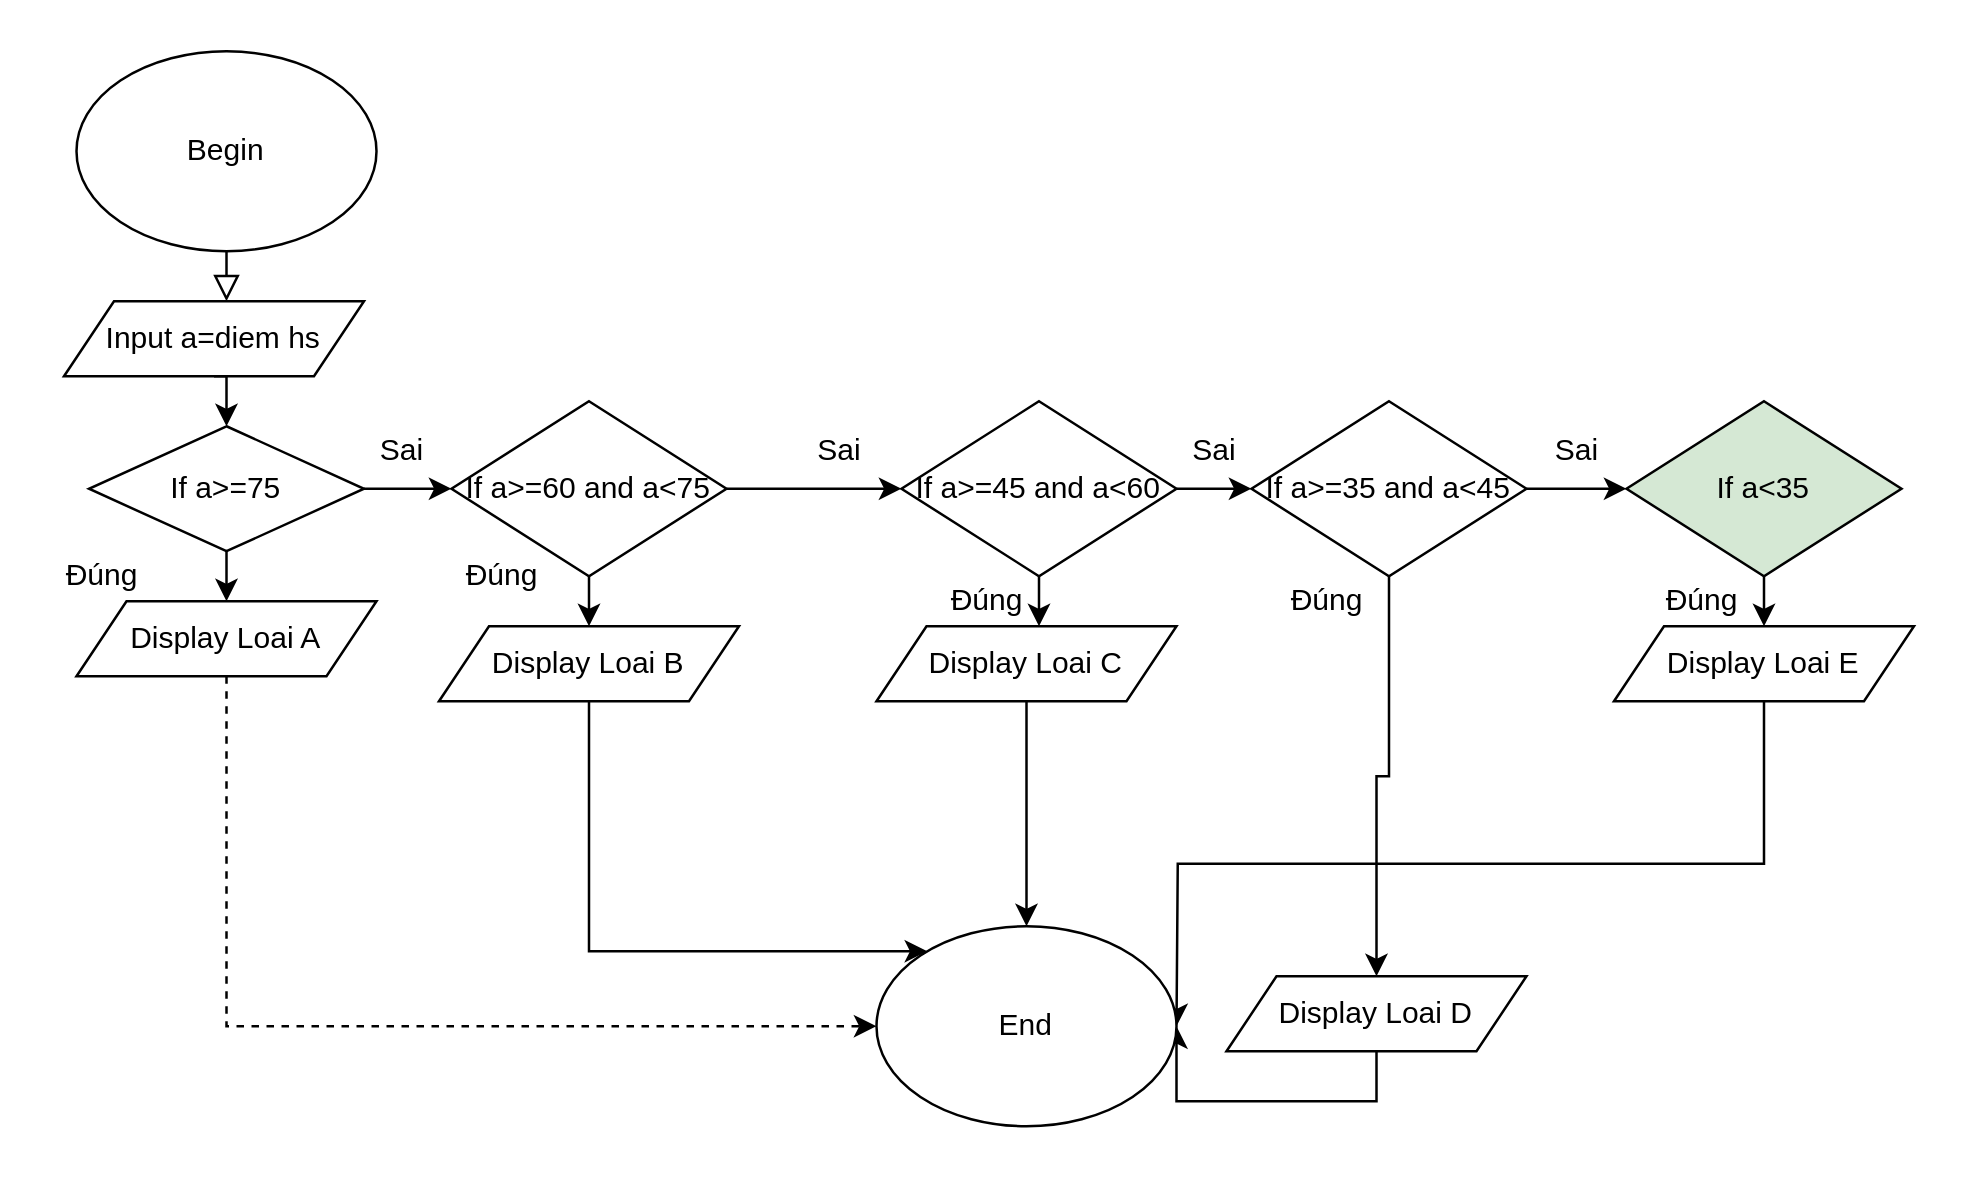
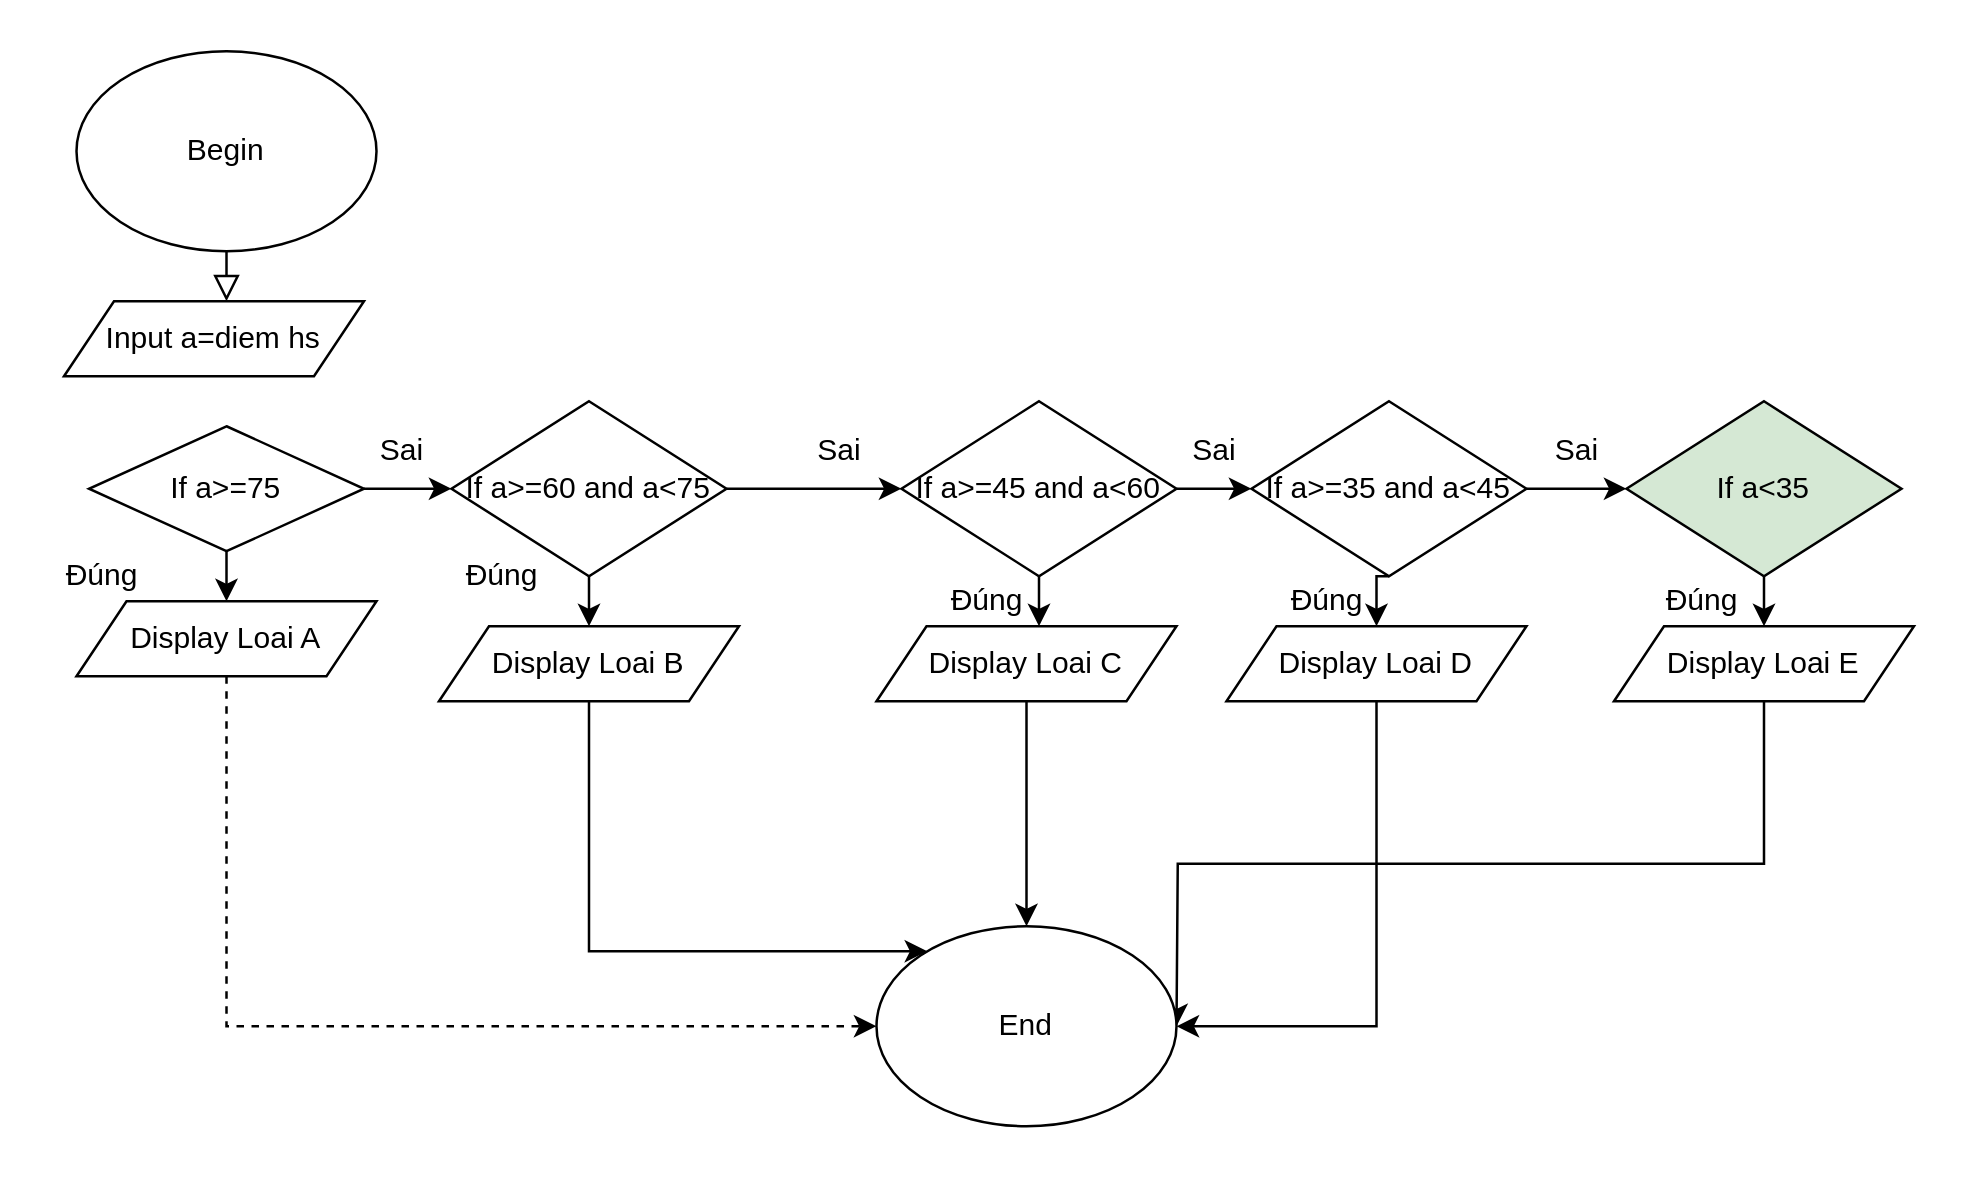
(226, 391) -> none
(1376, 1014) -> (1376, 664)
